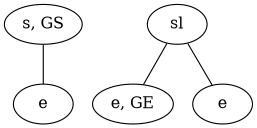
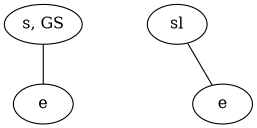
(133, 104) -> none
